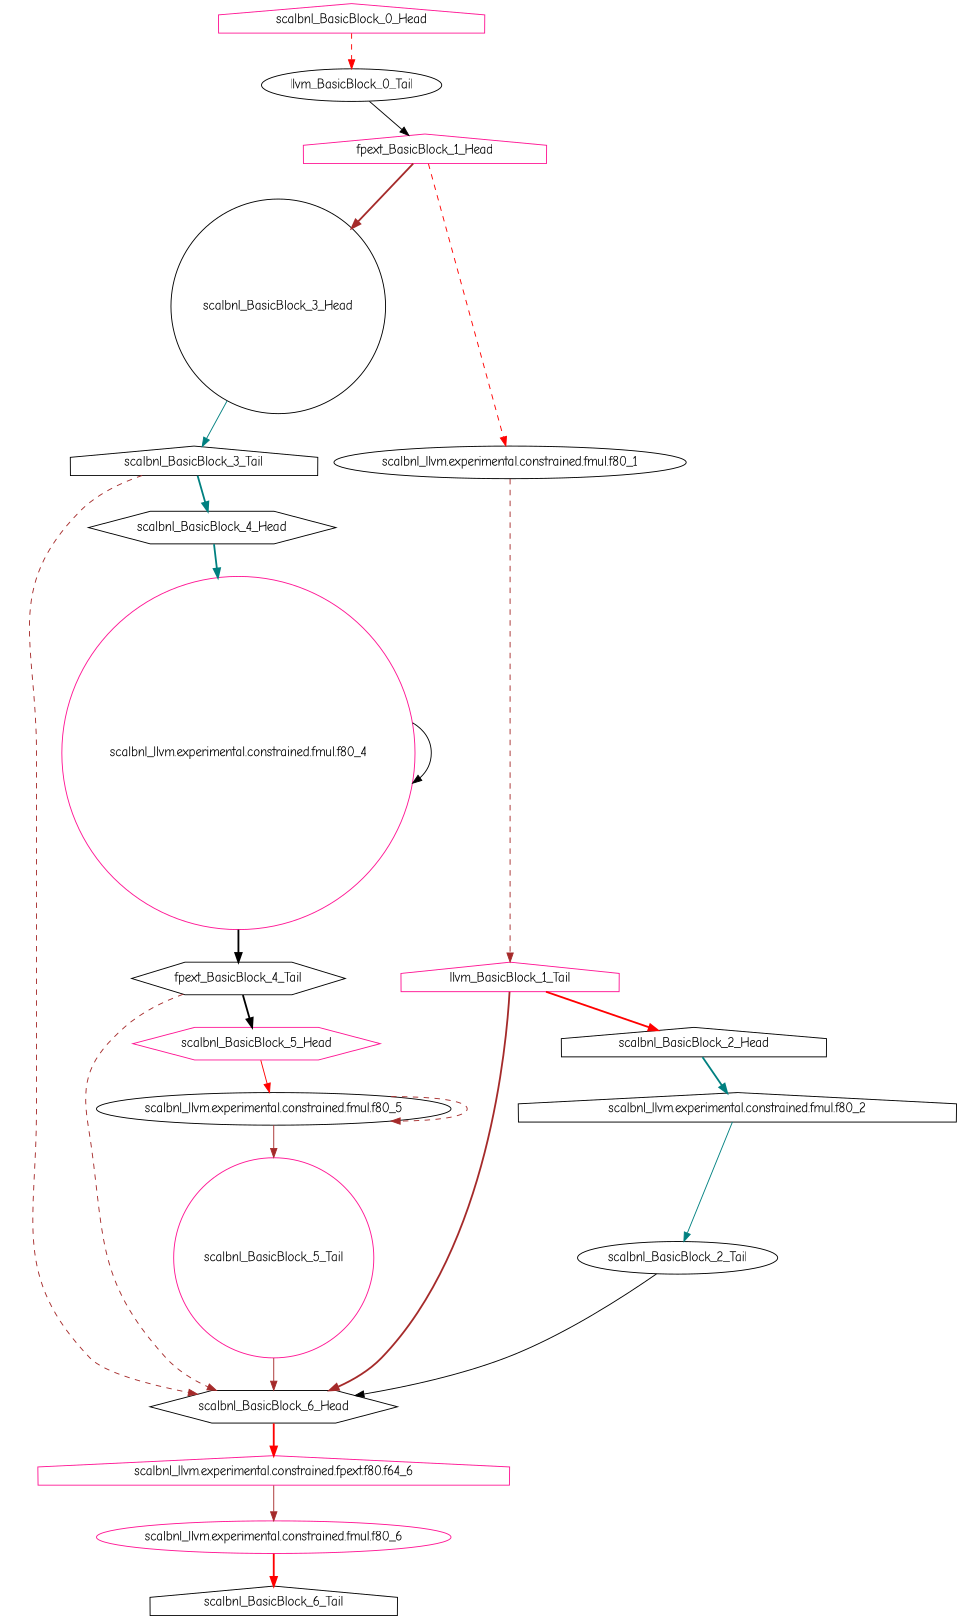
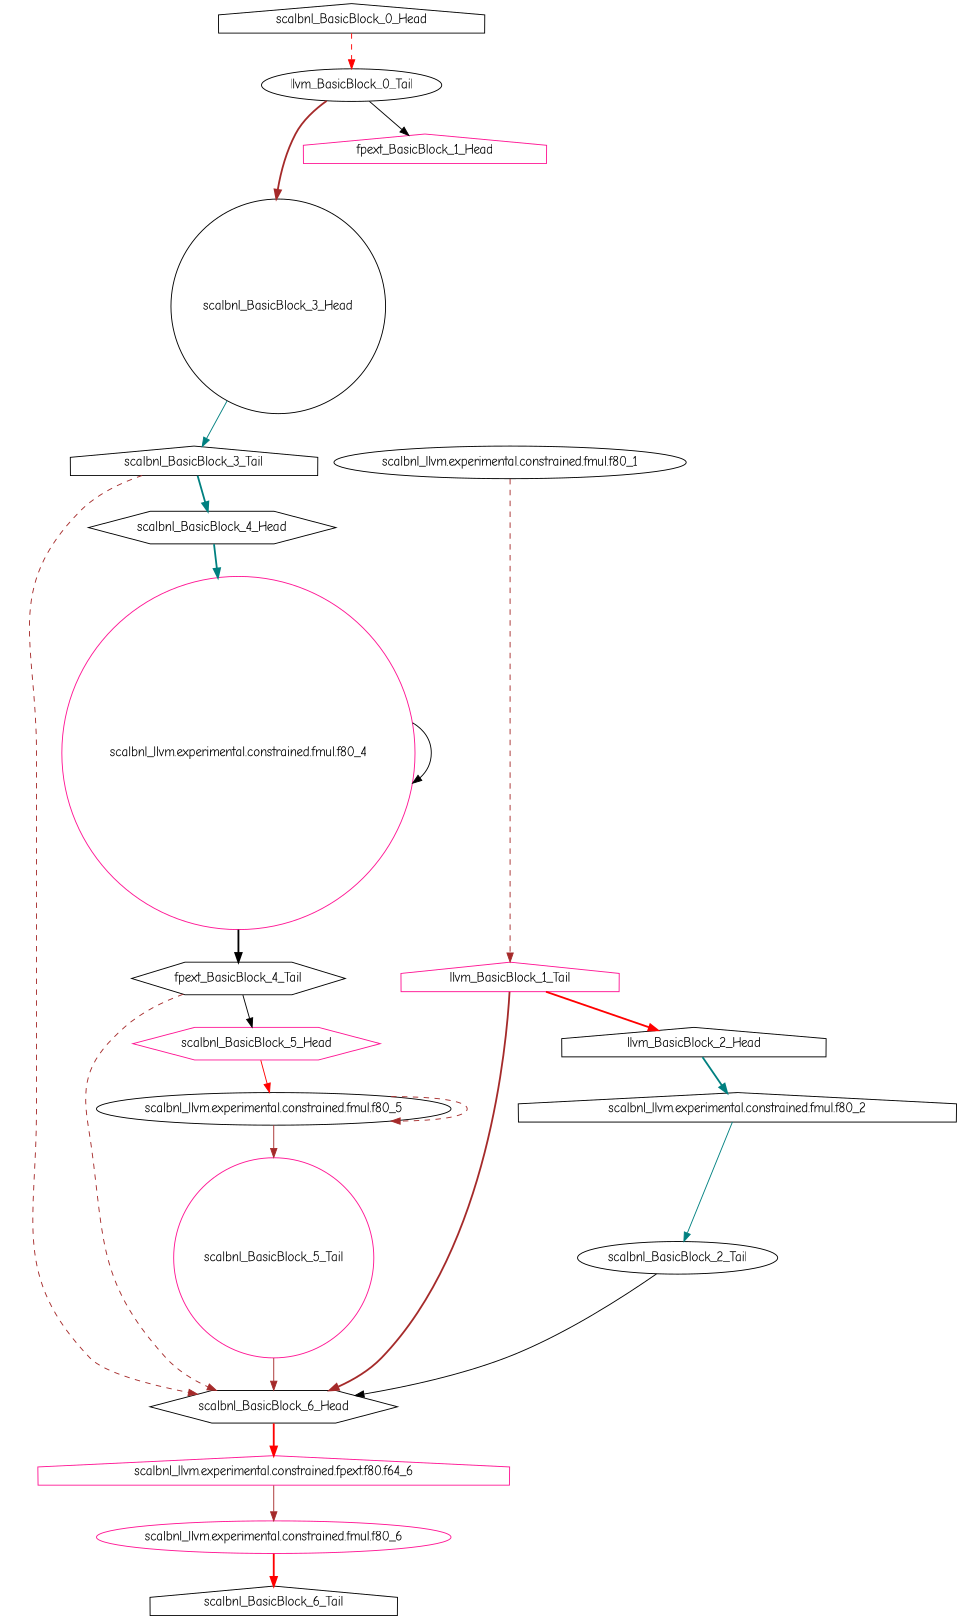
(352, 20) -> (352, 20)
(386, 193) -> (293, 140)
(466, 300) -> none
(246, 1007) -> (246, 1007)
(694, 1044) -> (694, 1044)
